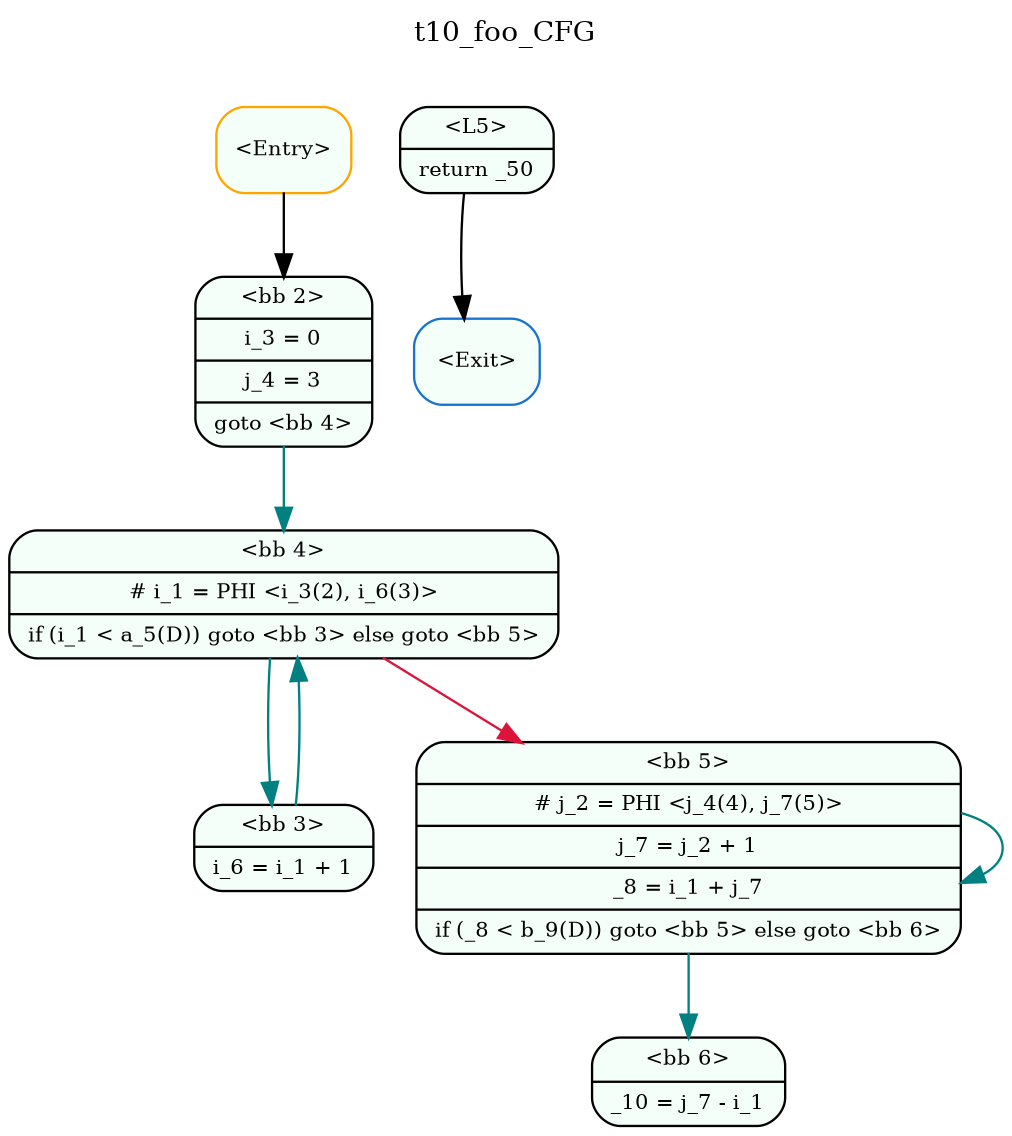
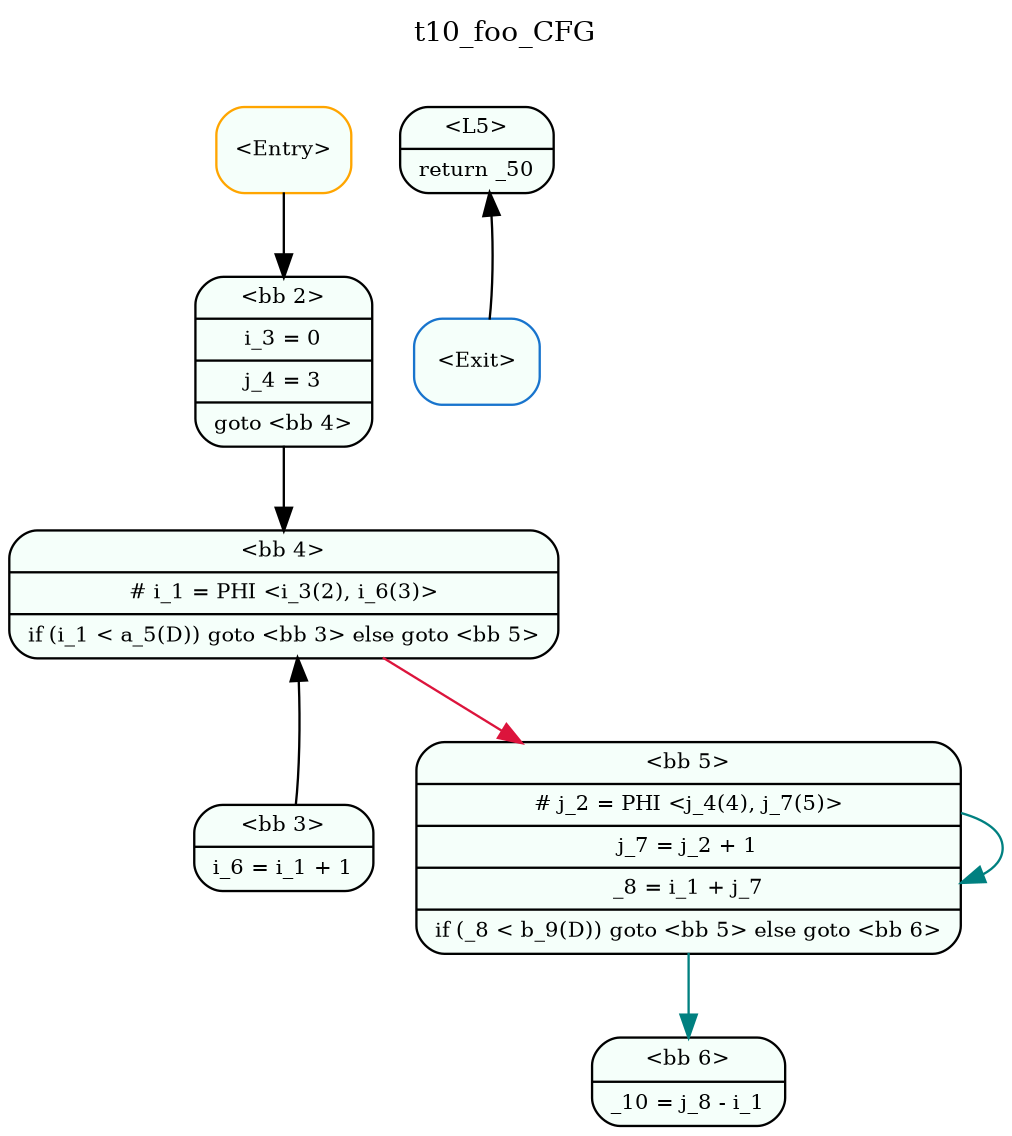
(461, 244) -> (493, 268)
(284, 477) -> (284, 477)
(268, 720) -> none
(299, 744) -> (299, 744)
(689, 1103) -> (689, 1103)
